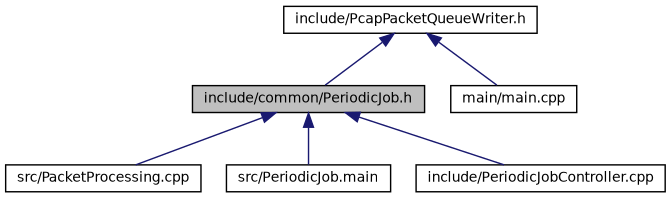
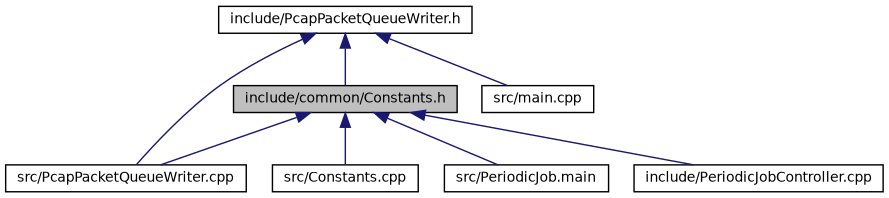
(309, 99) -> (345, 99)
(514, 99) -> (538, 99)
(103, 178) -> (345, 178)
none -> (126, 178)
